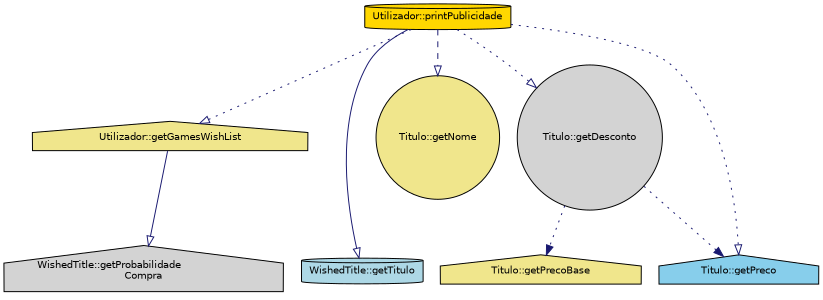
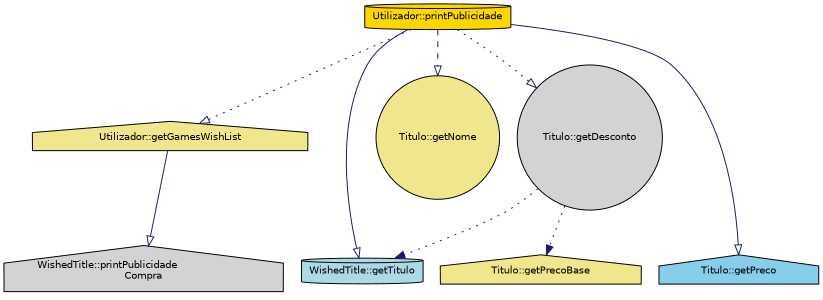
(681, 76) -> (681, 76)
(680, 218) -> (474, 227)
(144, 271) -> (144, 271)
